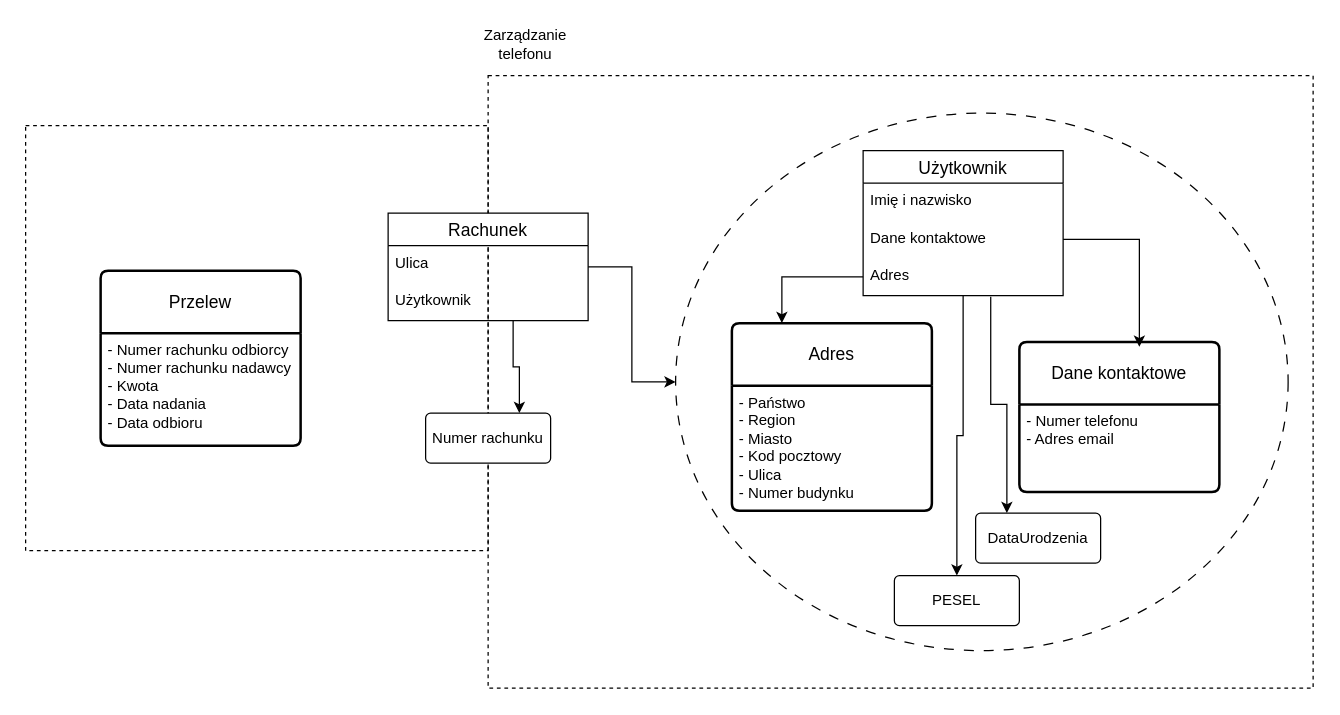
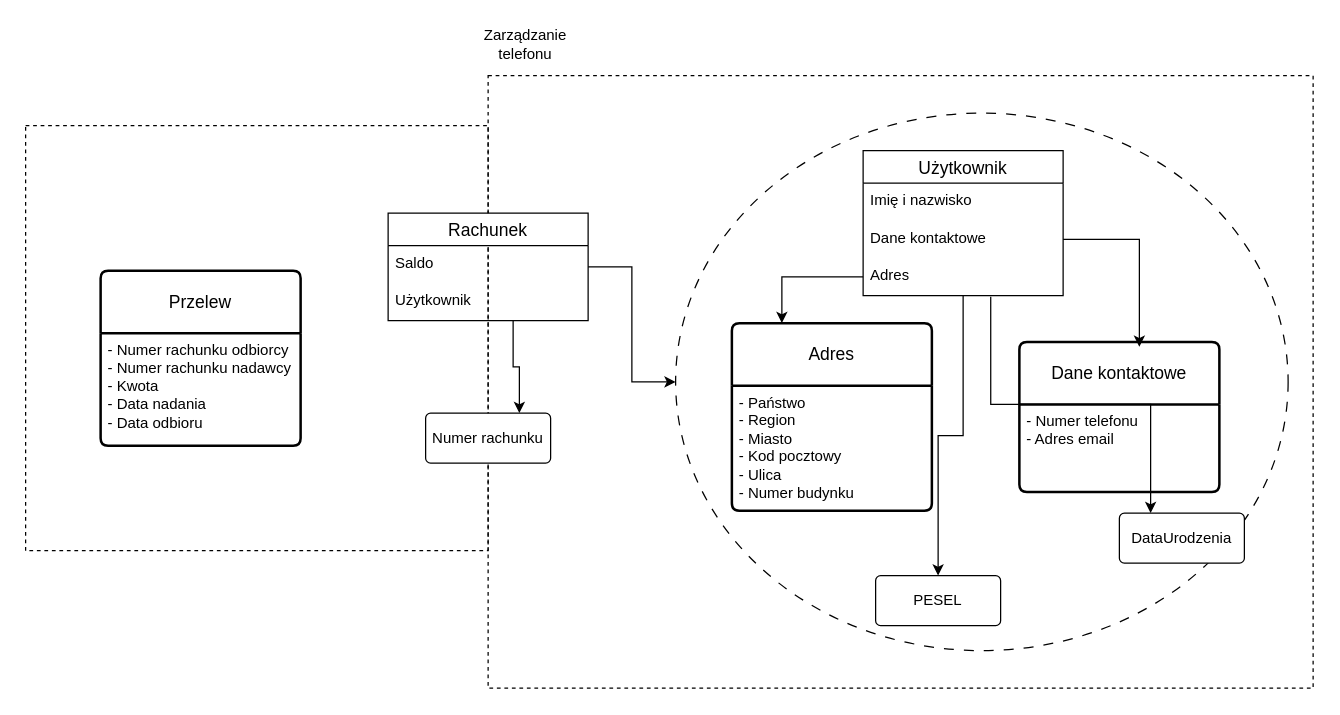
(413, 263) -> (415, 263)
(1038, 538) -> (1182, 538)
(957, 601) -> (938, 601)
